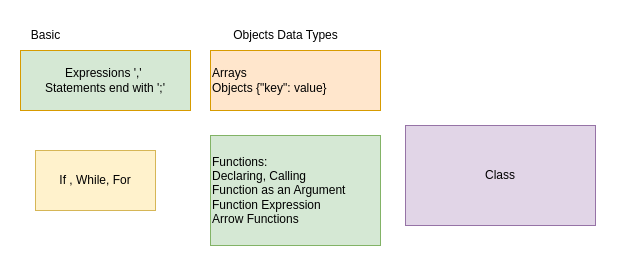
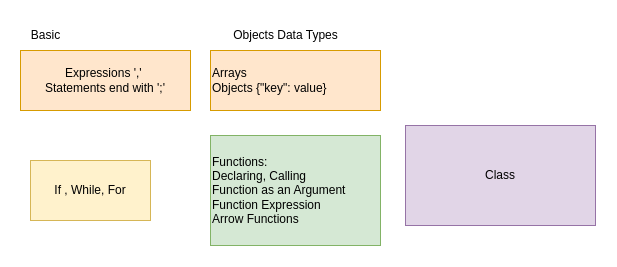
(106, 81) -> (106, 81)
(96, 181) -> (91, 191)
